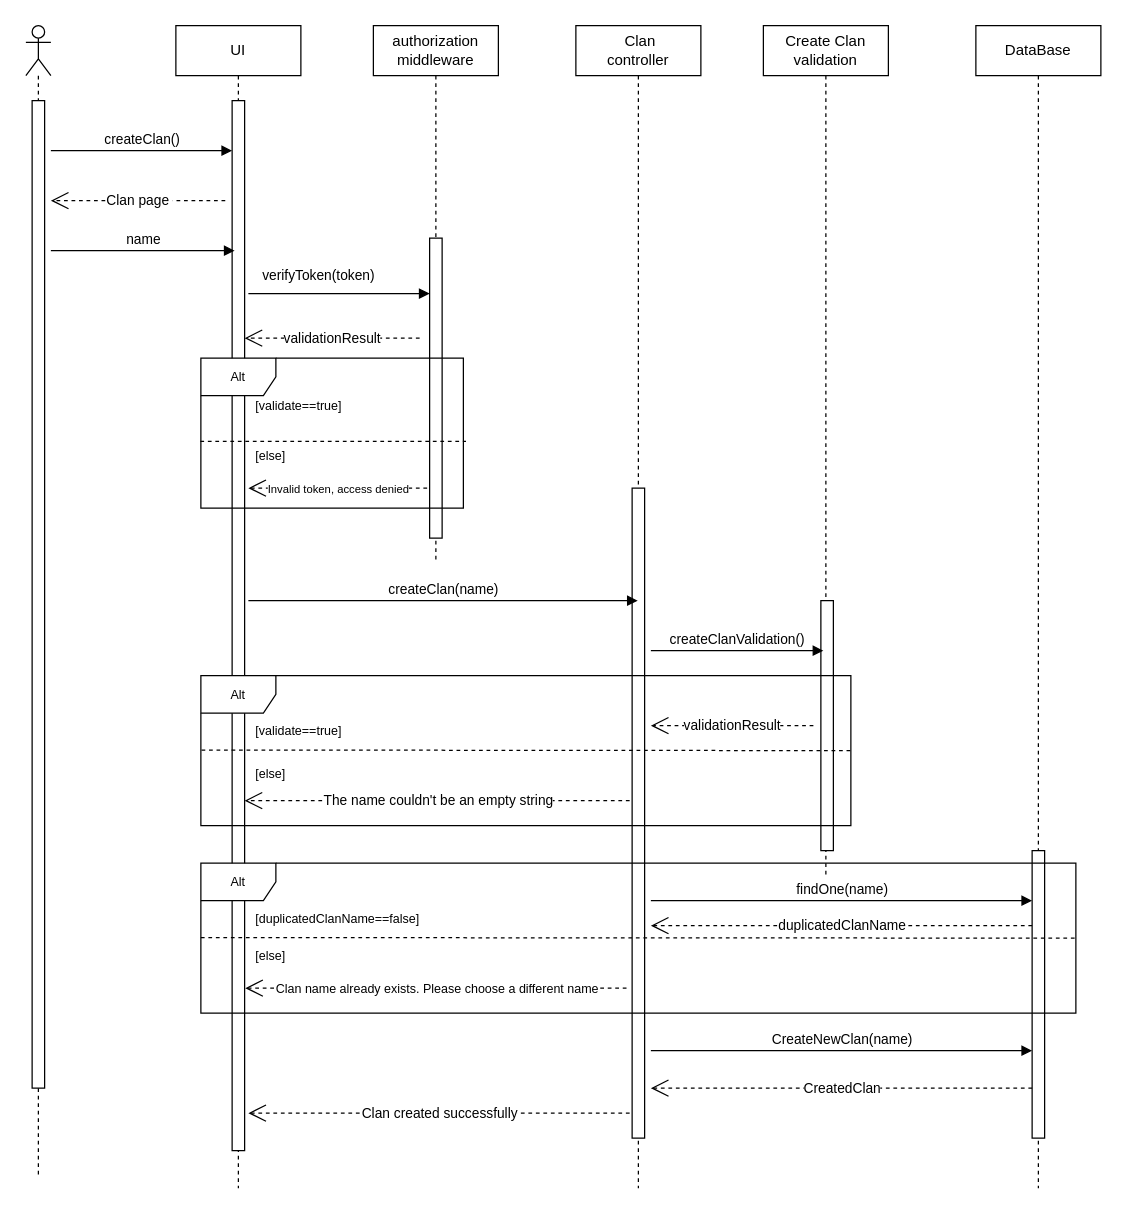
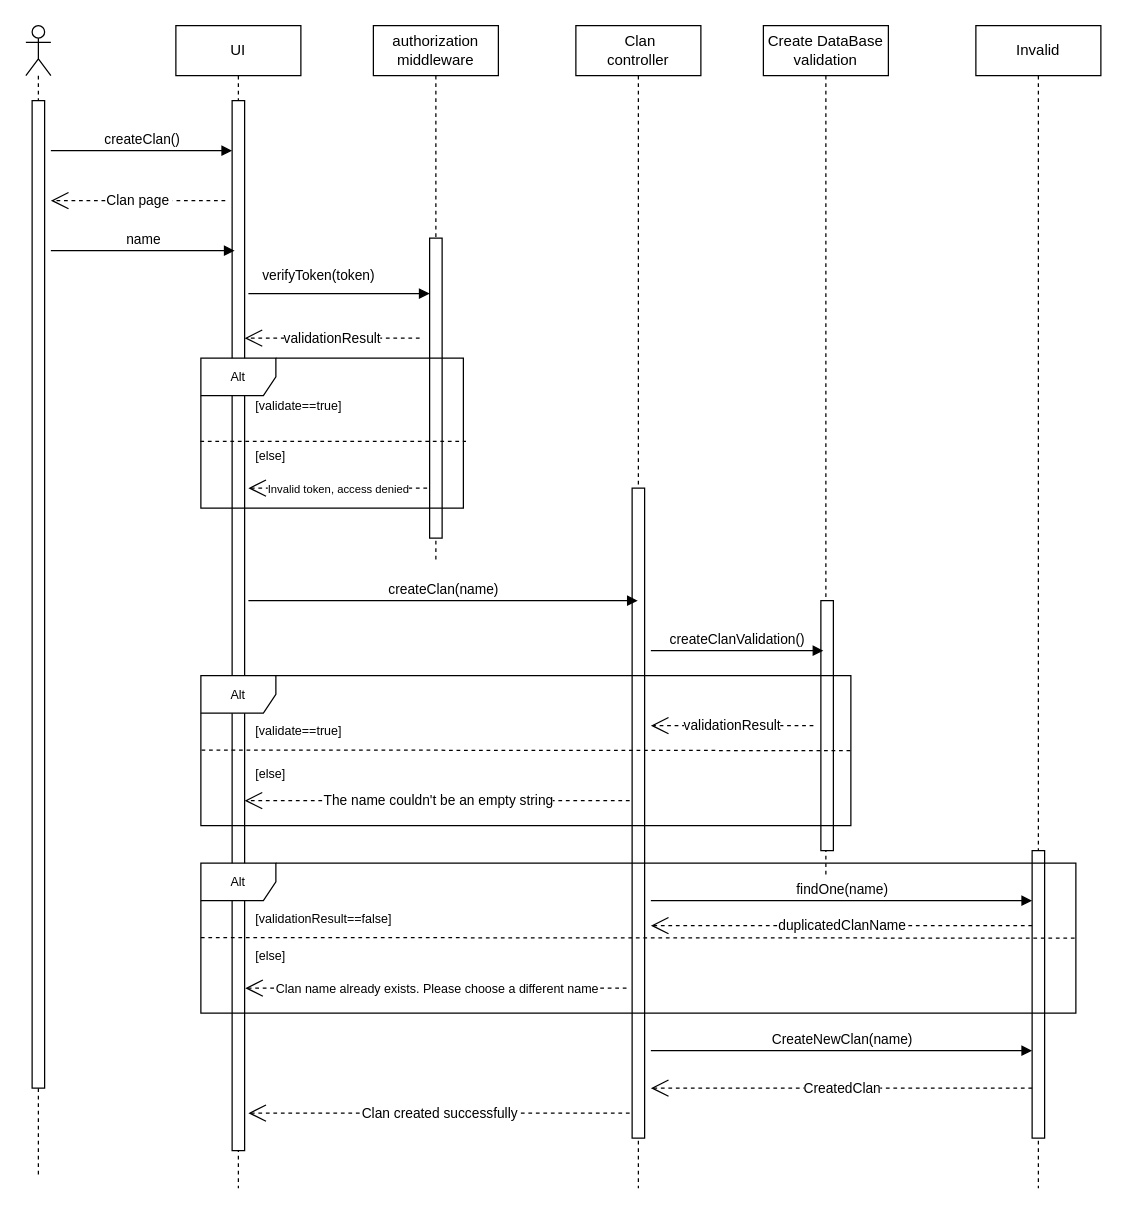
(826, 51) -> (826, 51)
(1038, 51) -> (1038, 51)
(344, 927) -> (344, 927)
